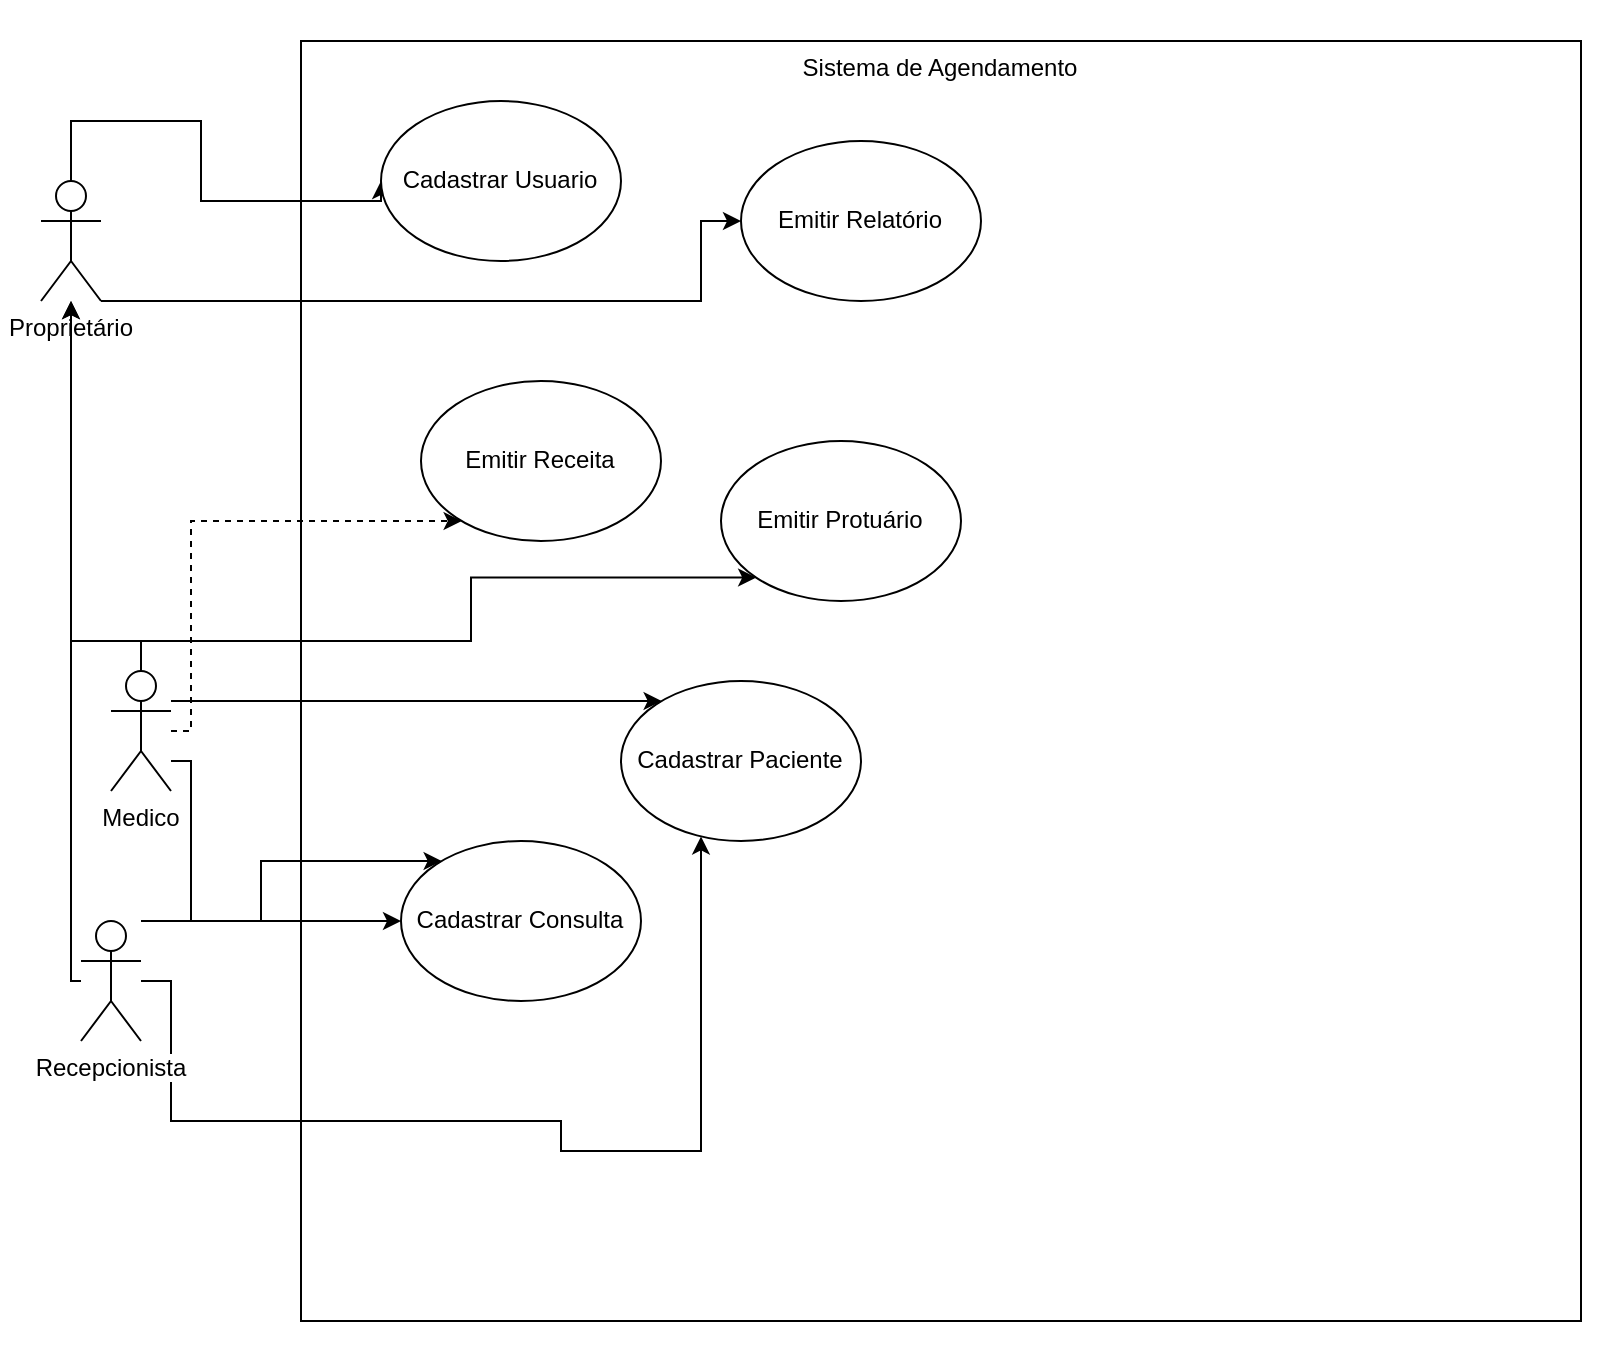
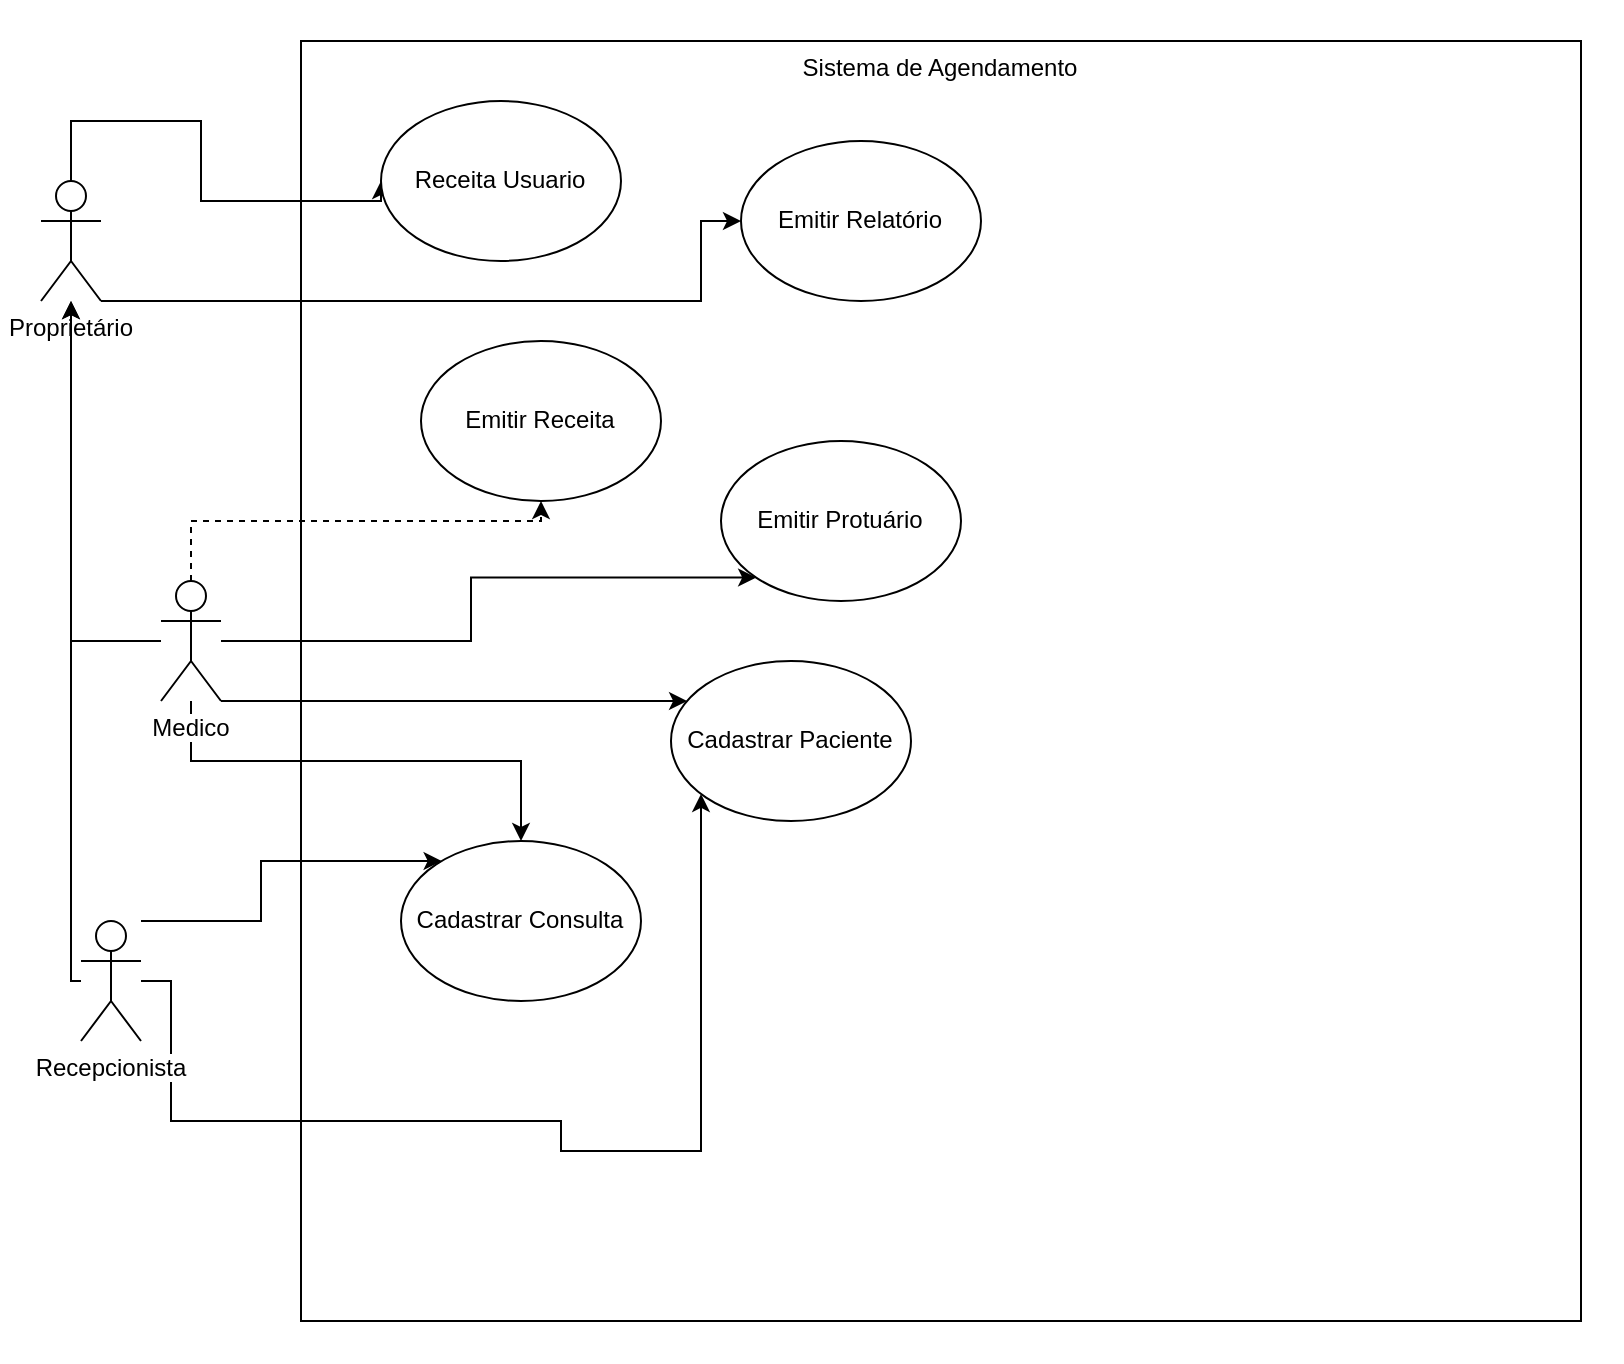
(501, 181) -> (501, 181)
(541, 461) -> (541, 421)
(141, 731) -> (191, 641)
(741, 761) -> (791, 741)
